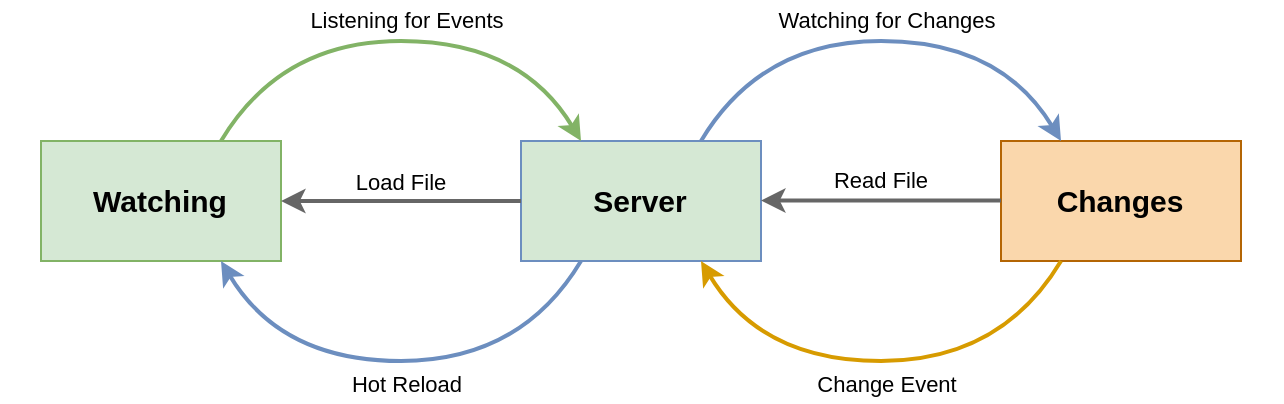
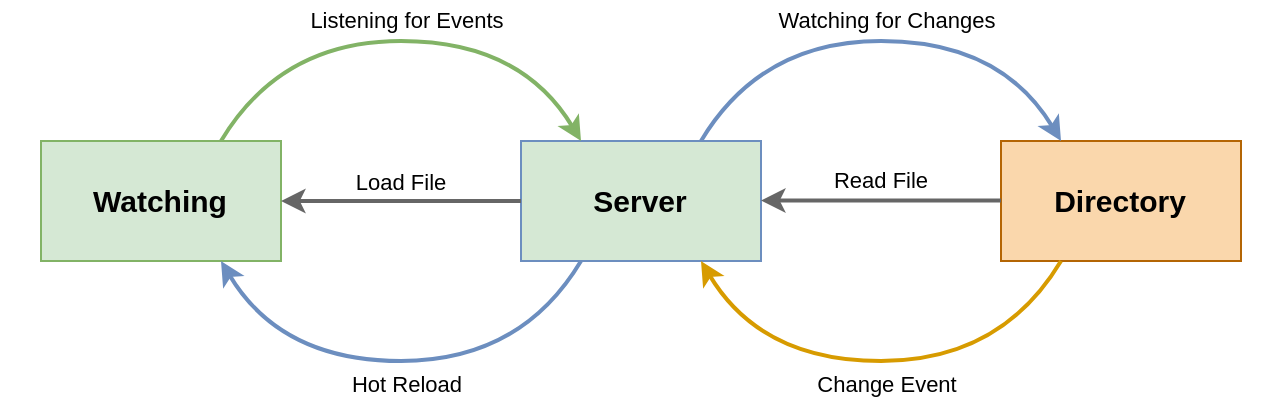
(1121, 201) -> (1121, 201)
